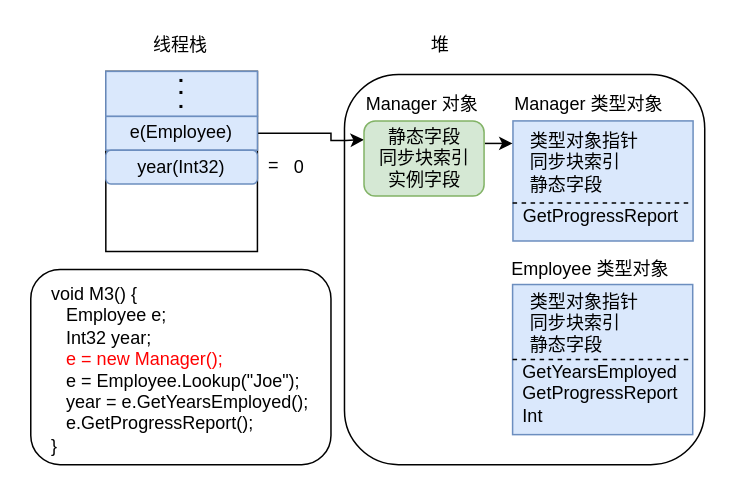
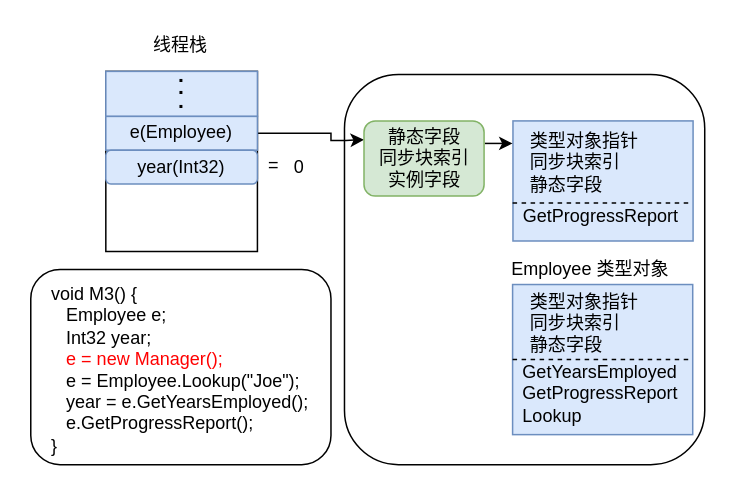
(440, 46) -> none
(422, 104) -> none
(589, 104) -> none
(604, 394) -> (604, 394)
